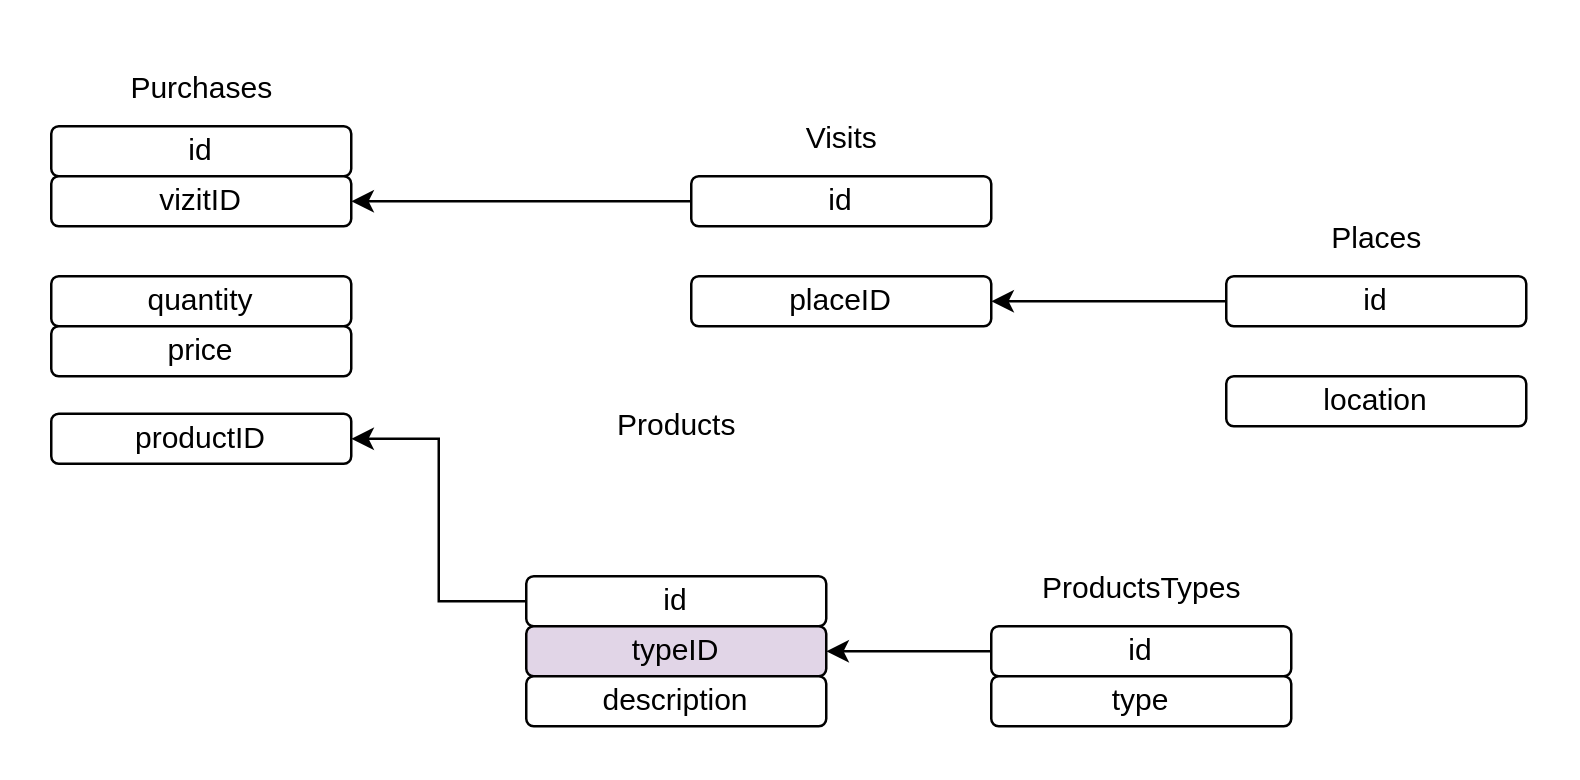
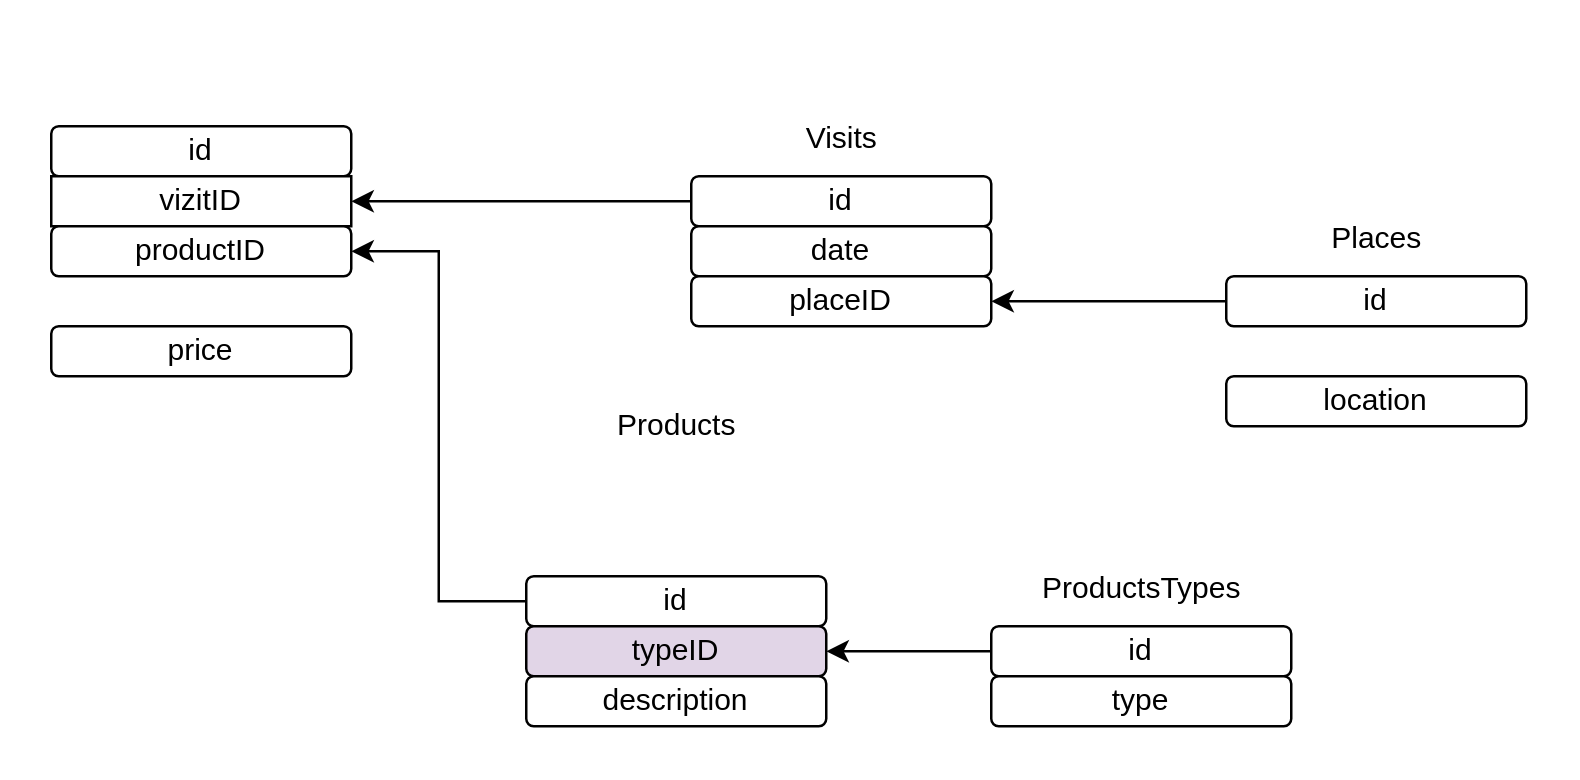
(201, 89) -> none
(201, 201) -> (201, 201)
none -> (841, 251)
(201, 301) -> none
(201, 439) -> (201, 251)
